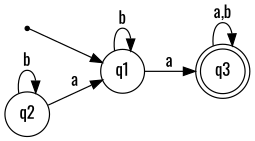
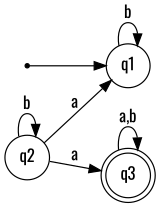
(164, 71) -> (70, 165)
